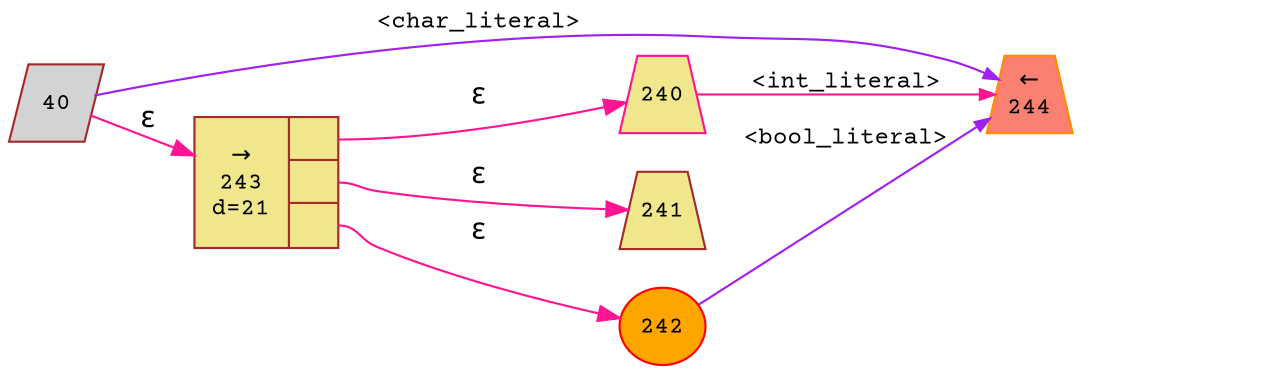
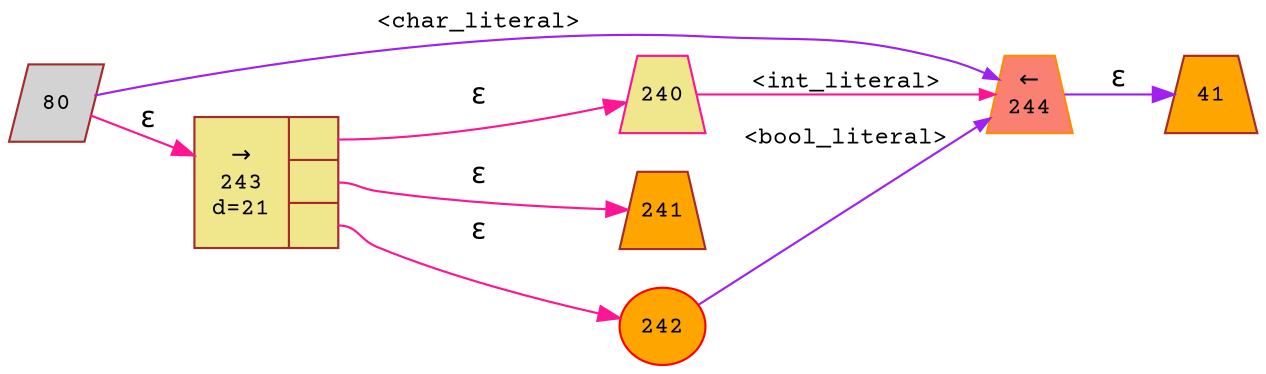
none -> (1211, 94)
(56, 103) -> (56, 103)
(663, 210) -> (663, 210)
